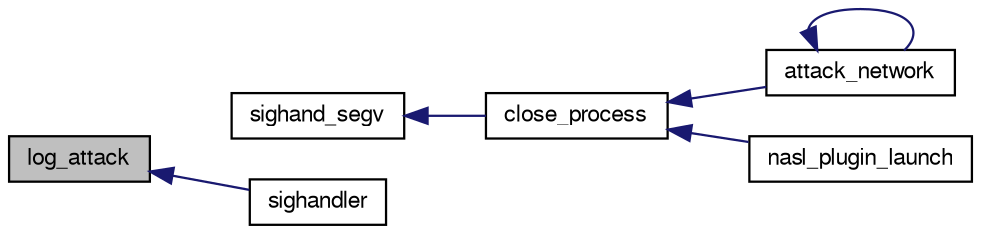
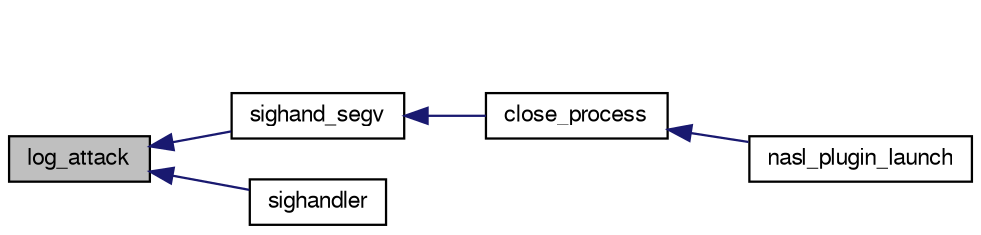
(861, 73) -> none
none -> (202, 137)
